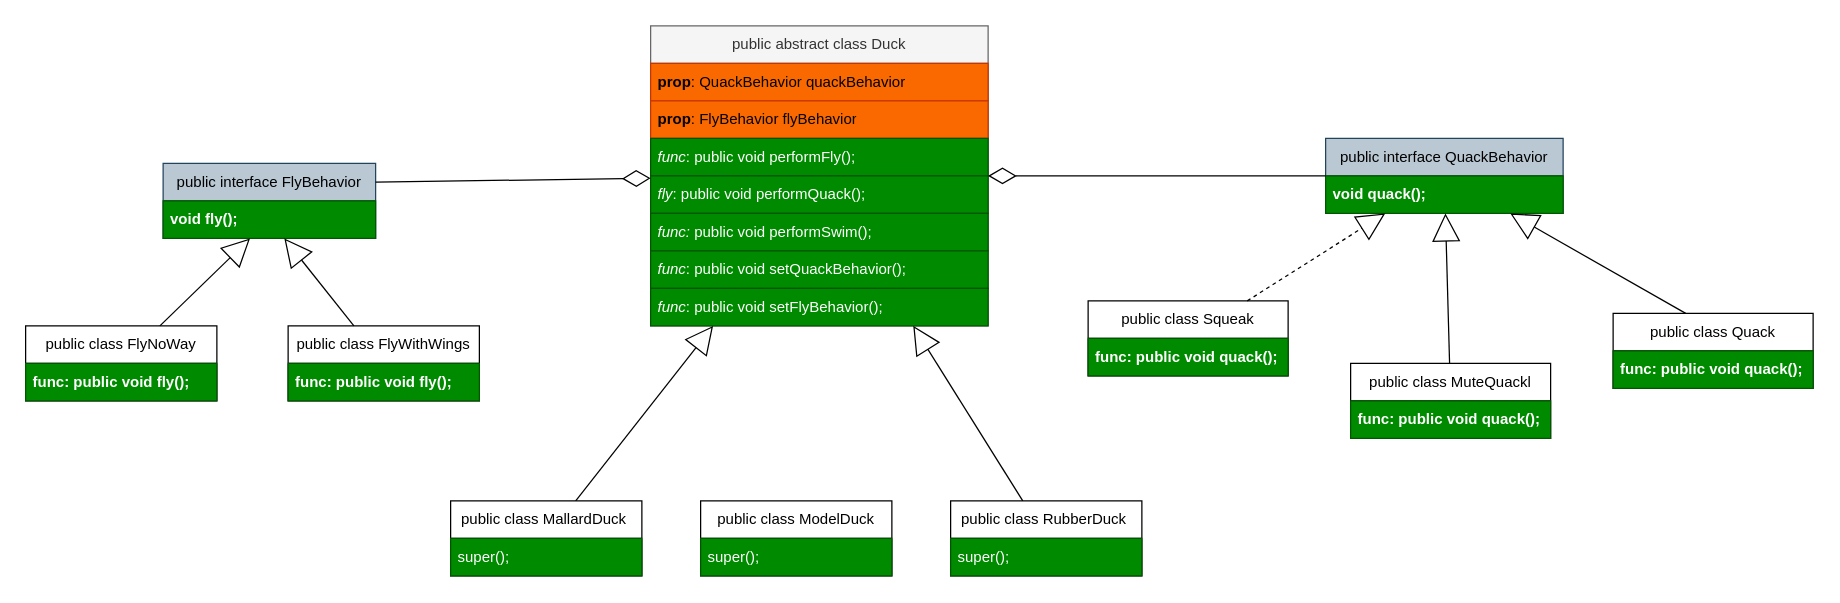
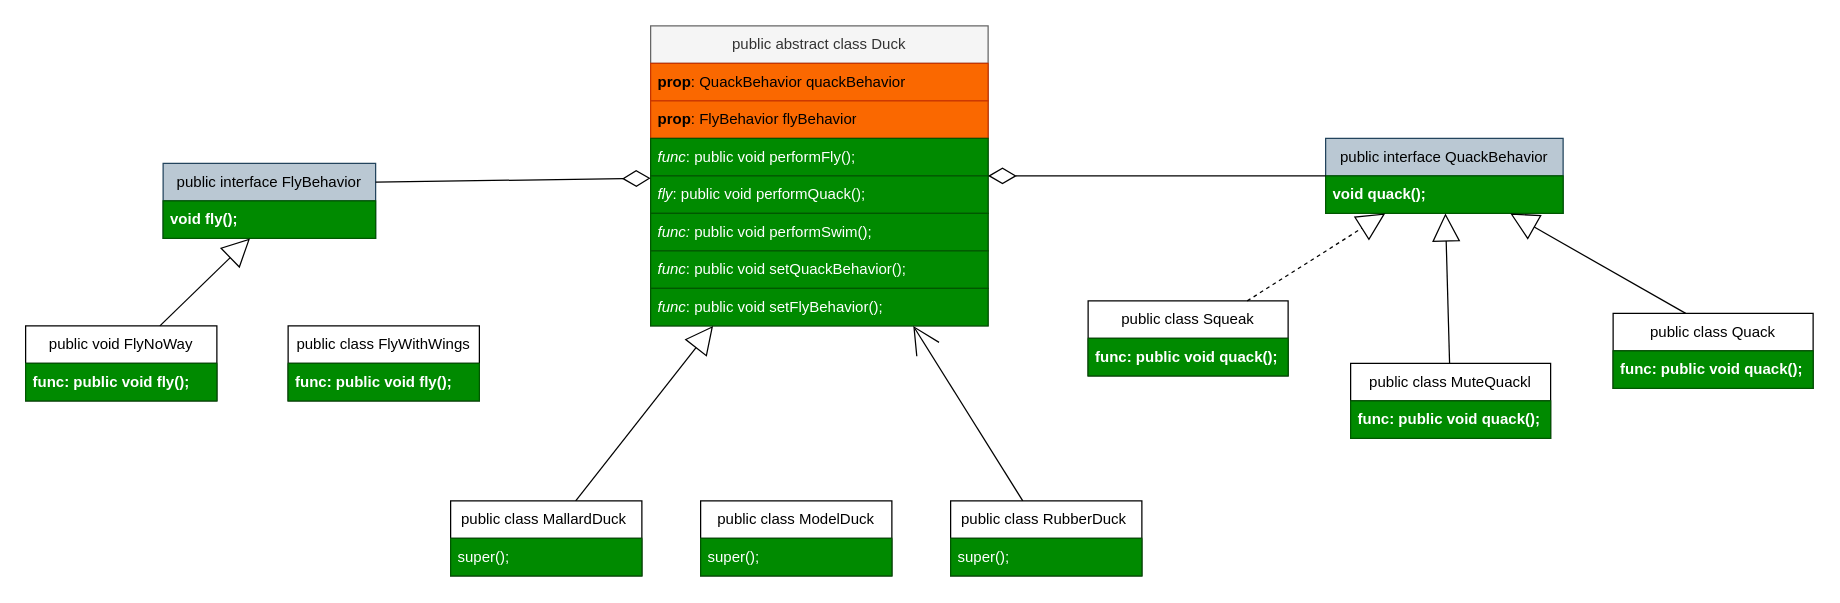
(328, 293) -> none
(121, 344) -> (121, 344)
(928, 350) -> (922, 339)
